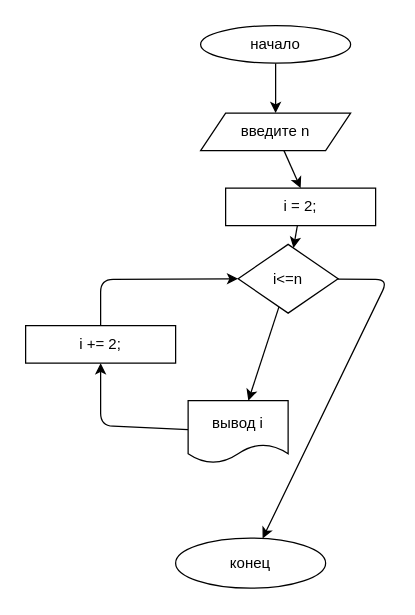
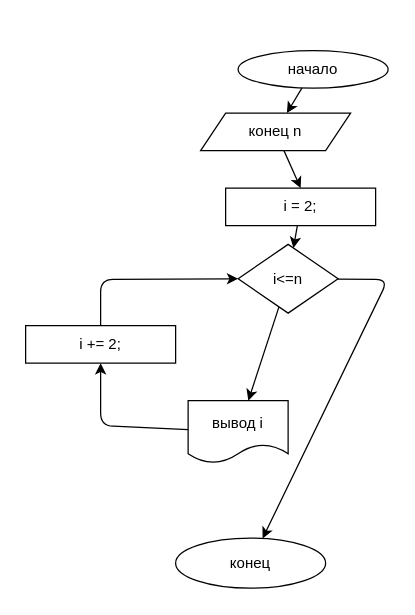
(276, 44) -> (313, 69)
(276, 132) -> (276, 132)
